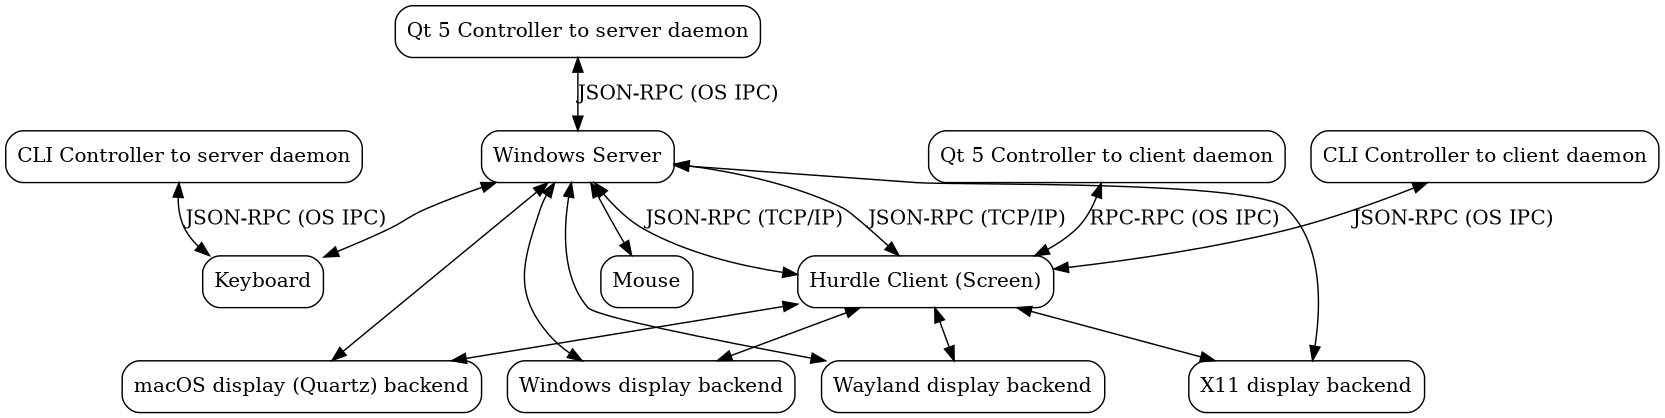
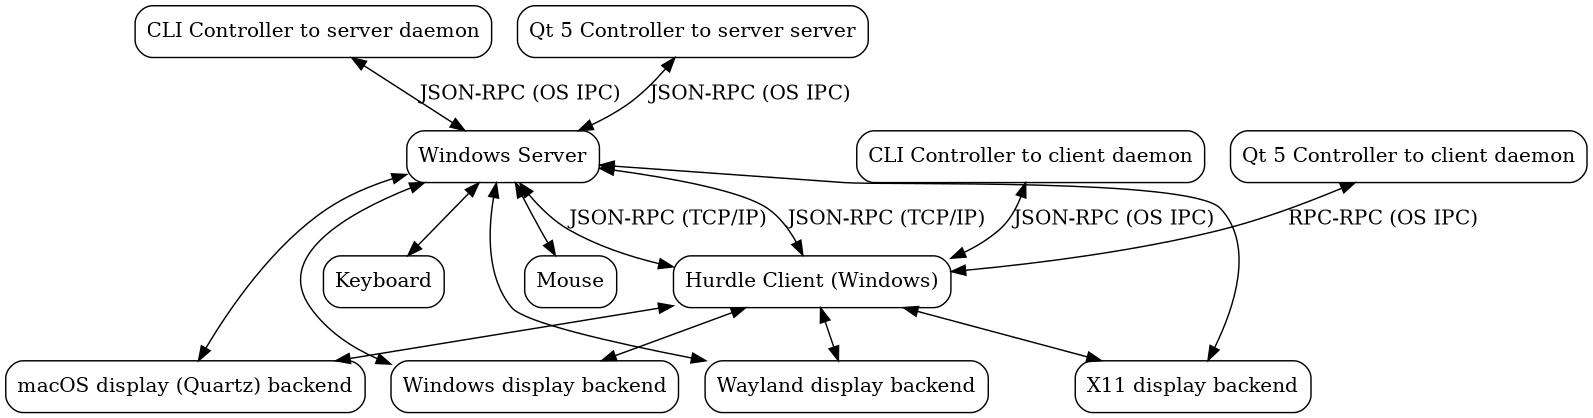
(578, 32) -> (693, 32)
(183, 224) -> (408, 94)
(926, 282) -> (812, 282)
